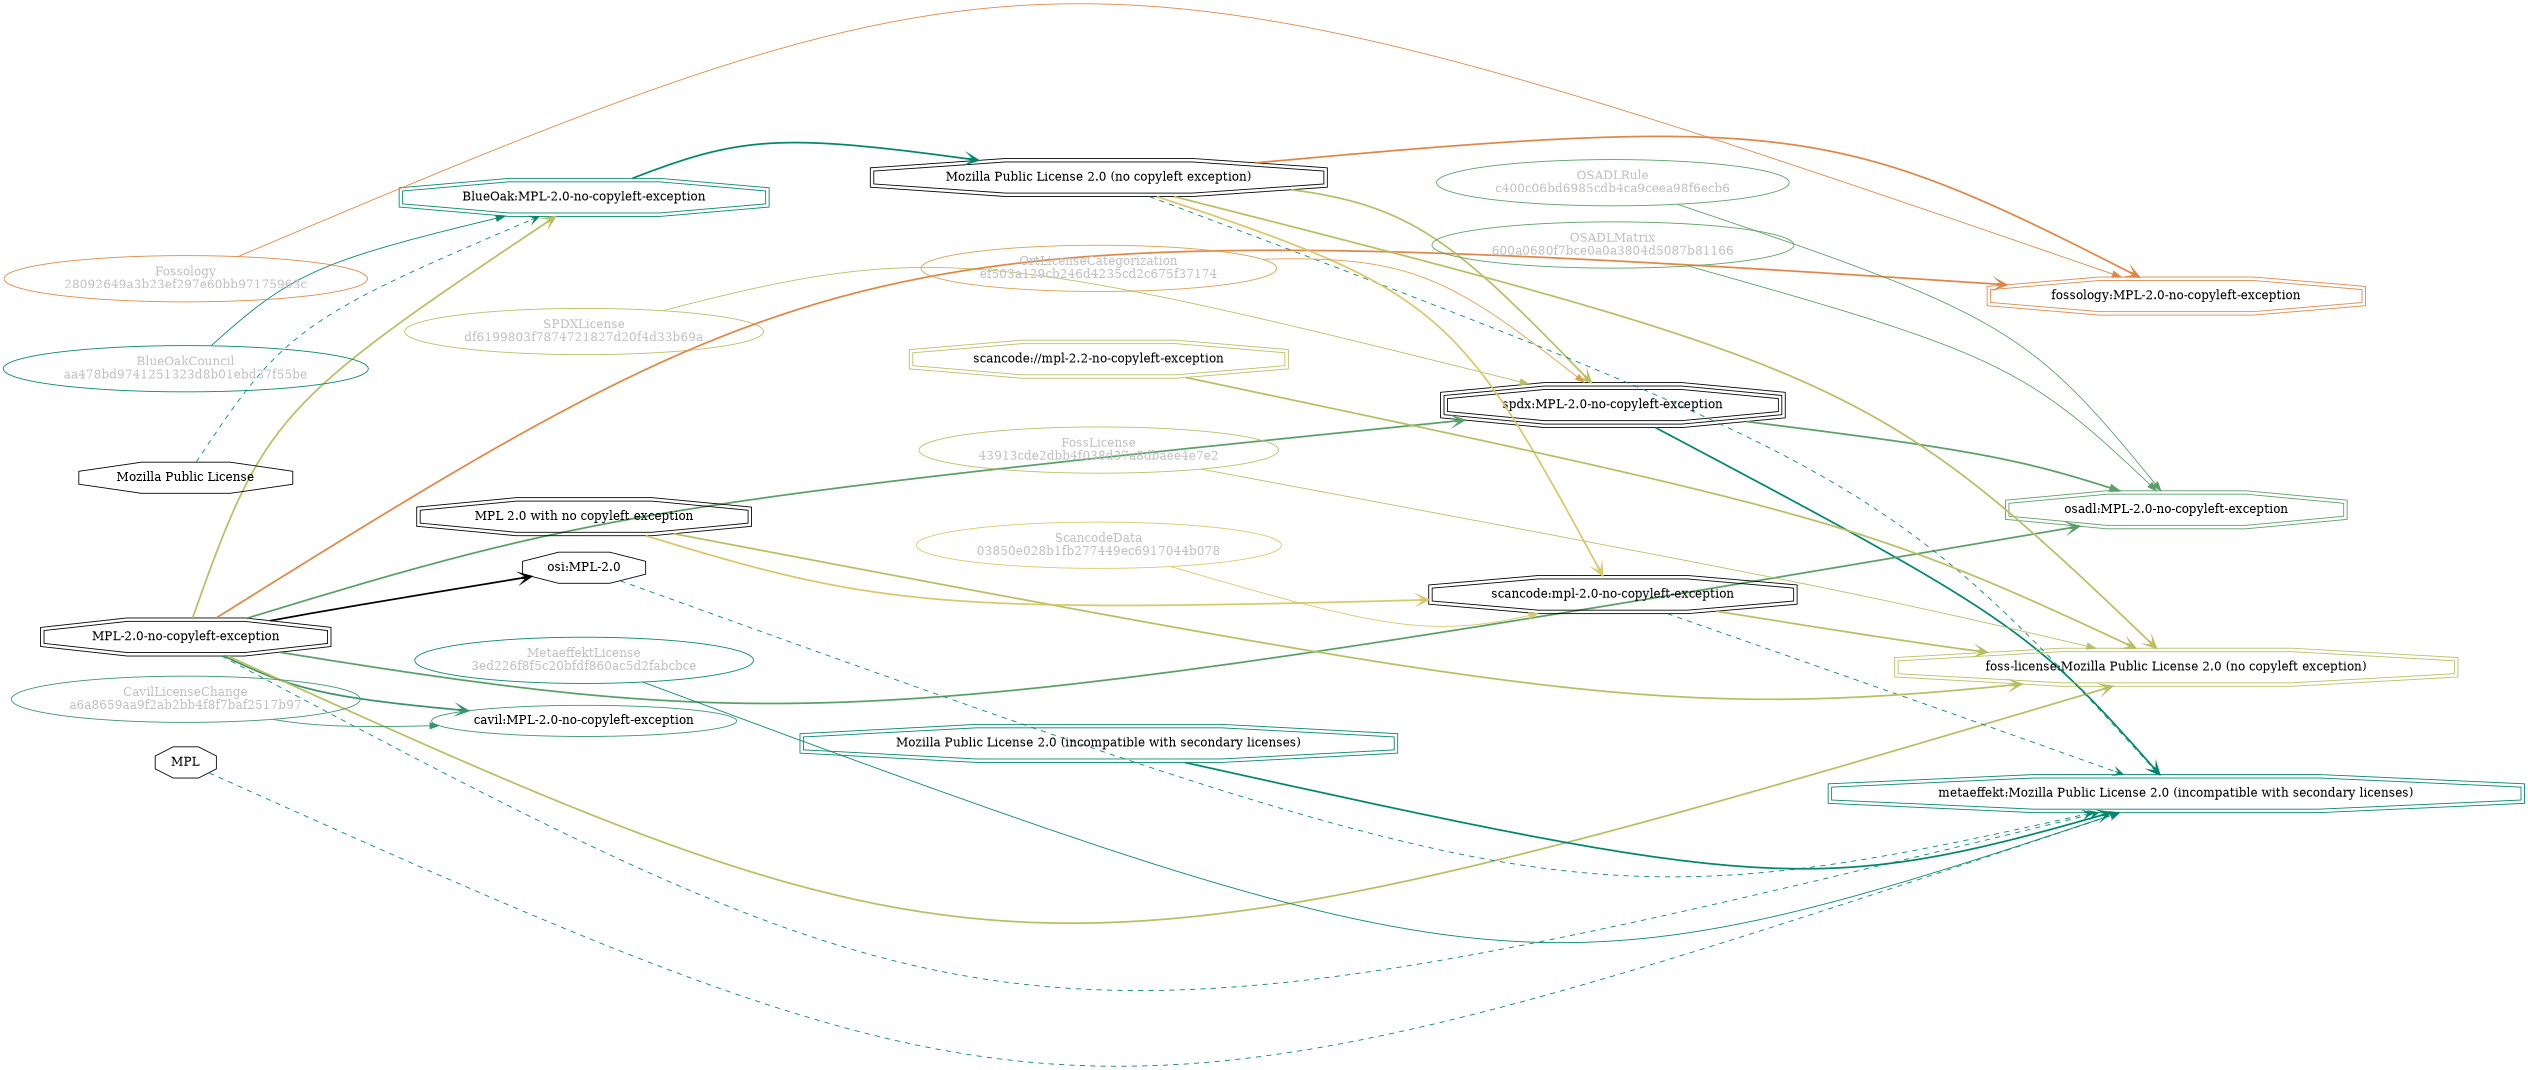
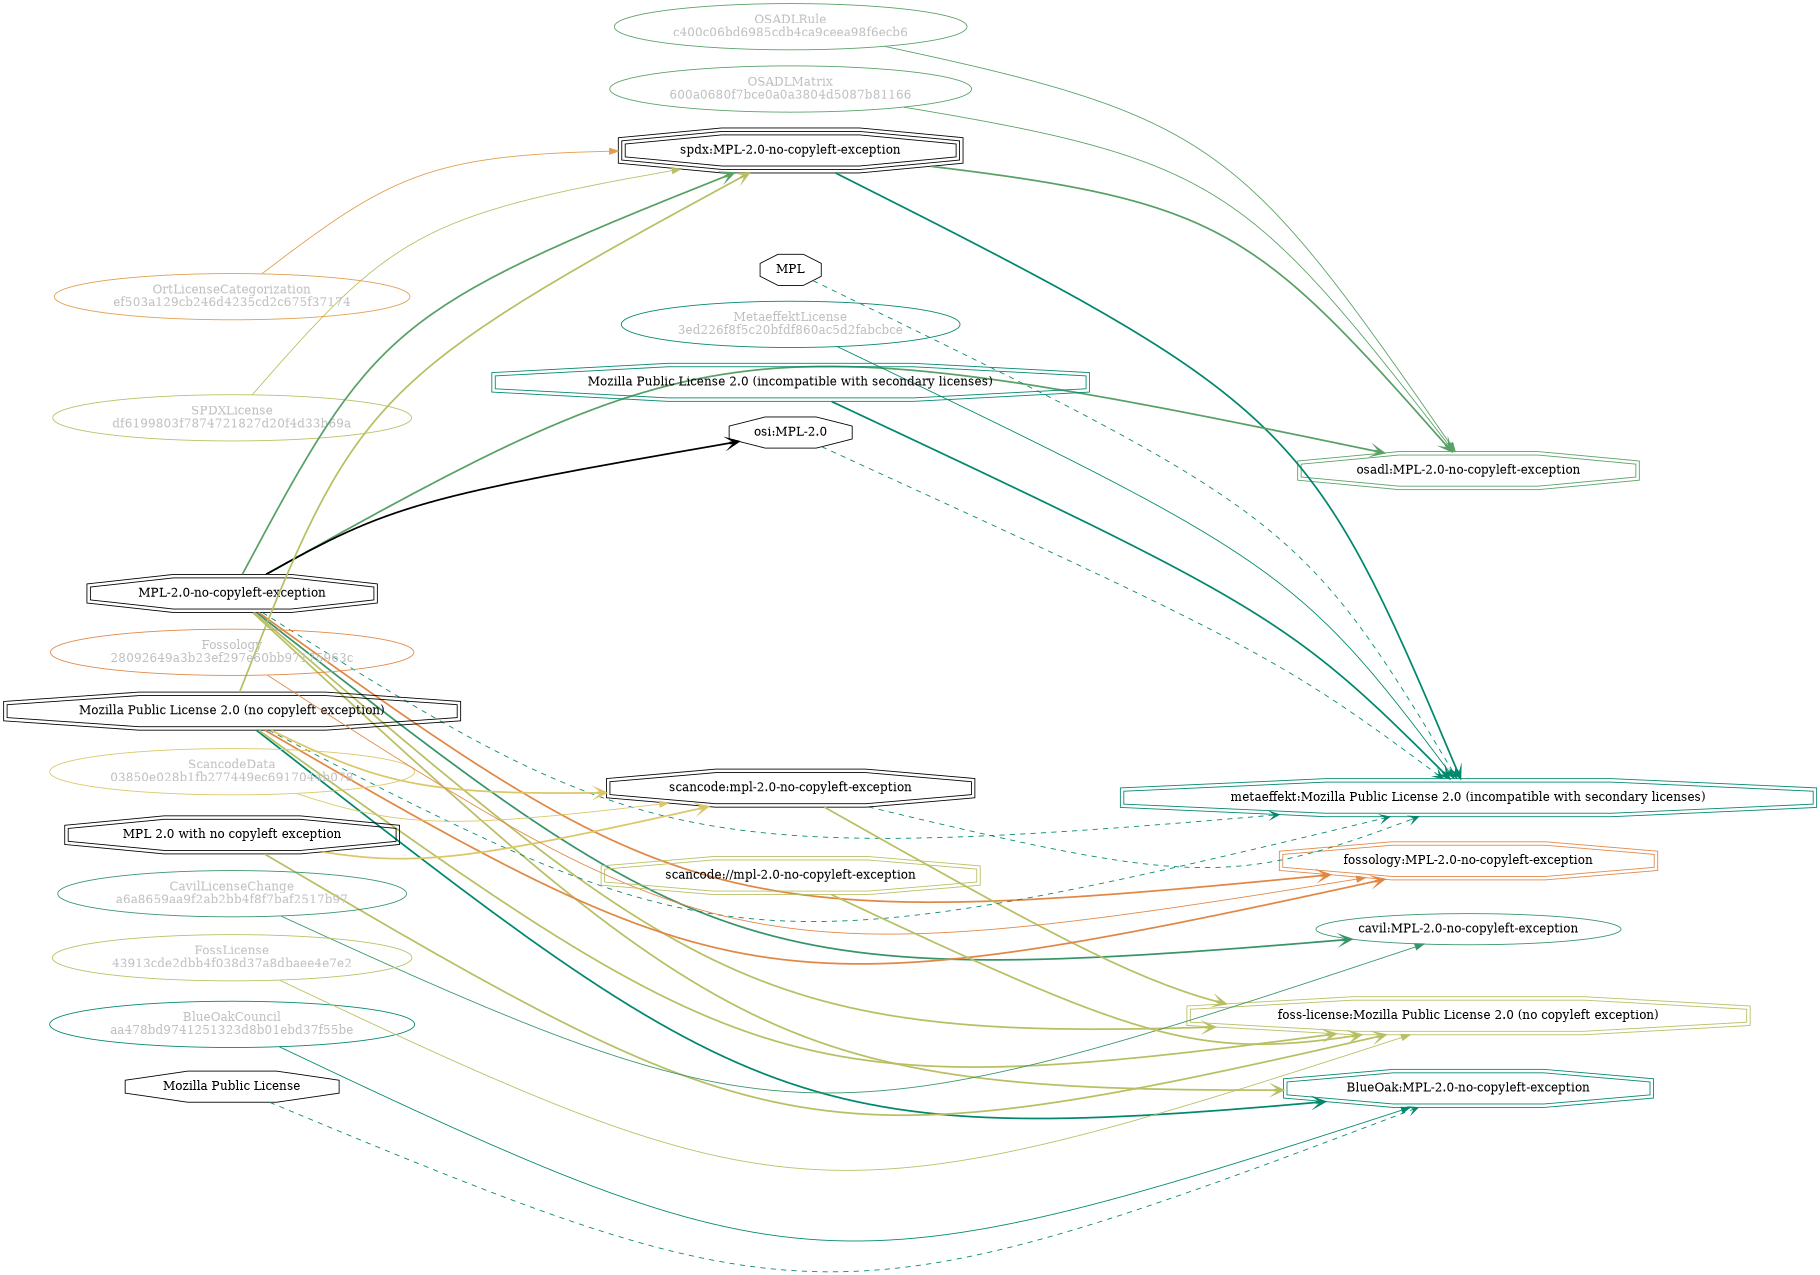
(799, 143) -> (739, 1061)
(1099, 359) -> (791, 876)
(1930, 446) -> (1225, 237)
